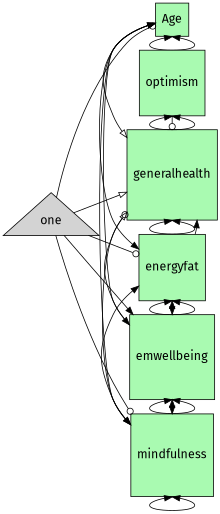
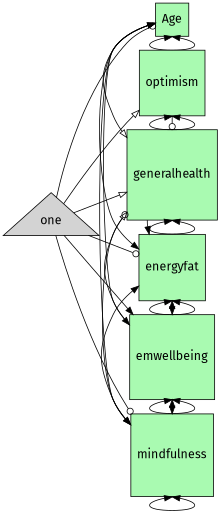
none -> (95, 161)
(196, 231) -> (147, 223)
